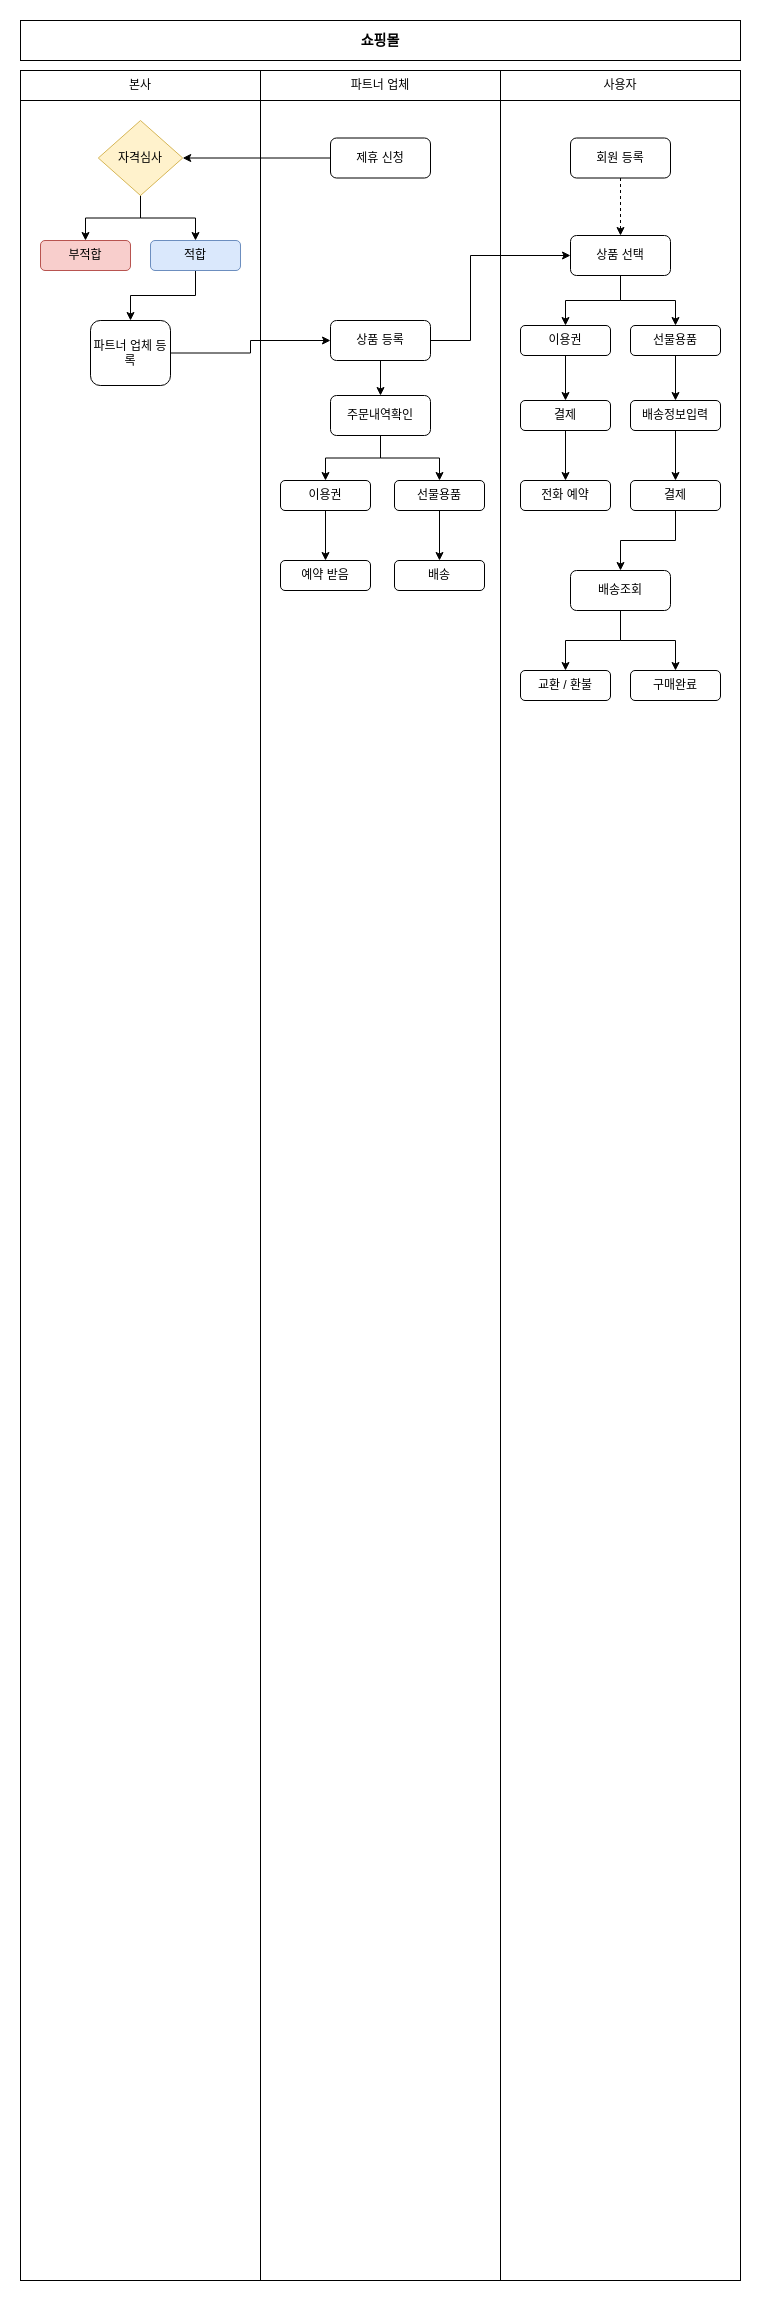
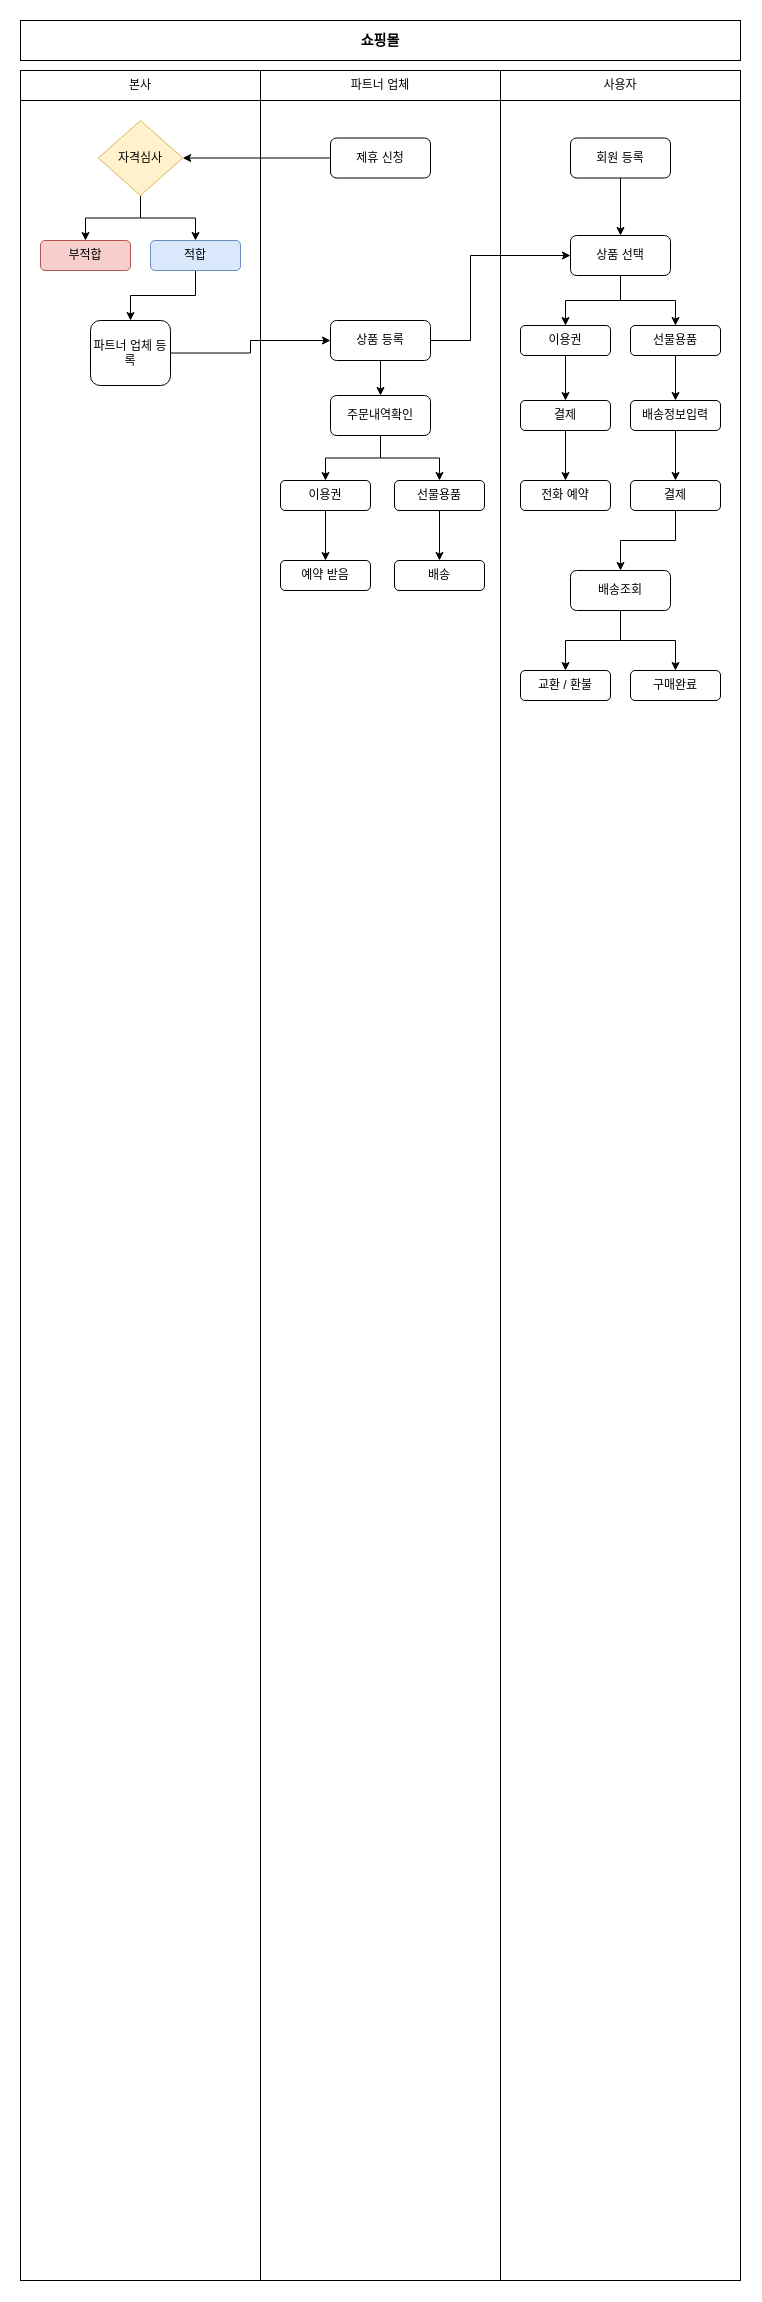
(621, 203) -> (621, 203)
